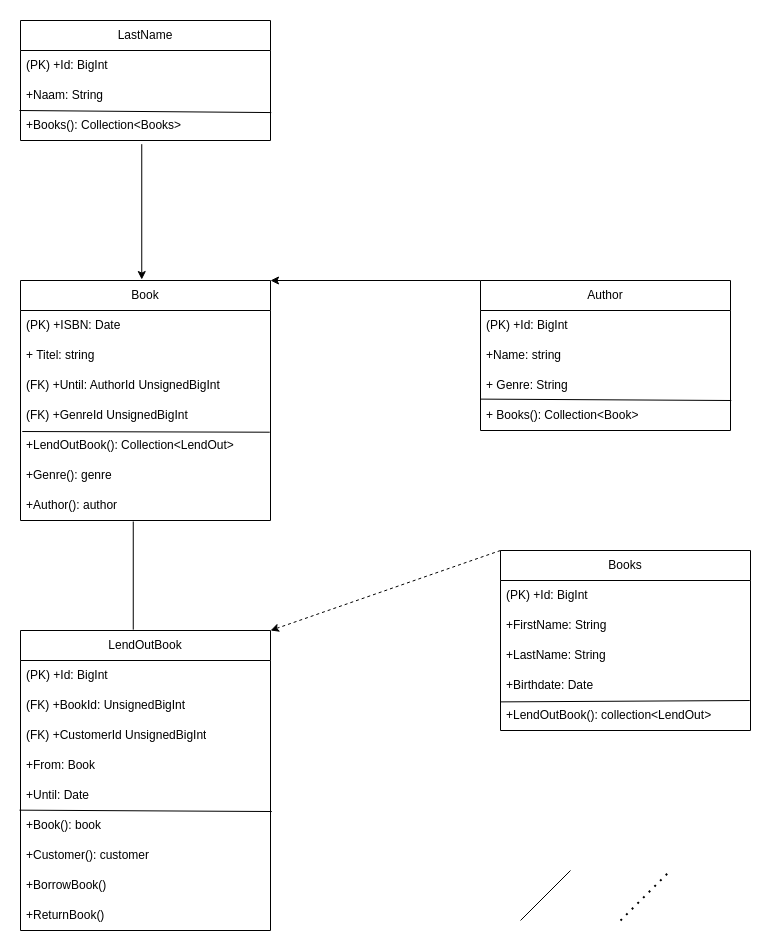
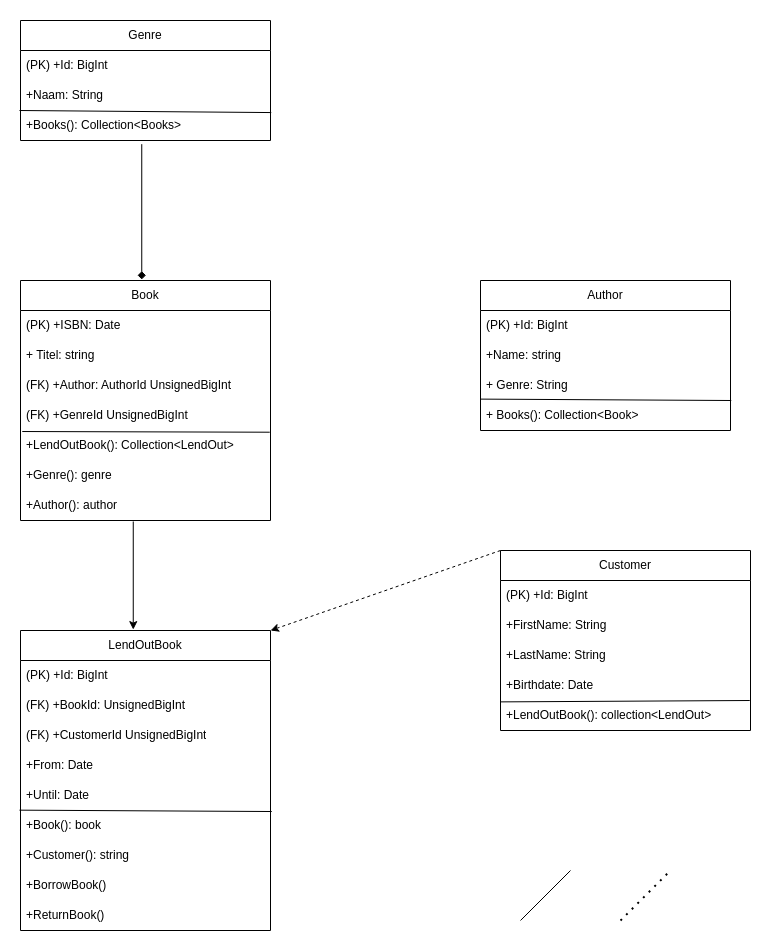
(146, 36) -> (146, 36)
(142, 271) -> (142, 270)
(379, 281) -> none
(135, 386) -> (141, 386)
(626, 566) -> (626, 566)
(133, 624) -> (133, 621)
(60, 766) -> (60, 766)
(94, 856) -> (86, 856)
